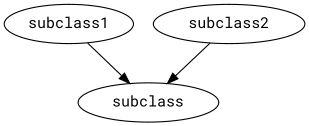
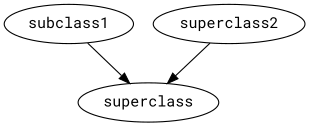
(229, 24) -> (229, 24)
(148, 102) -> (148, 102)
